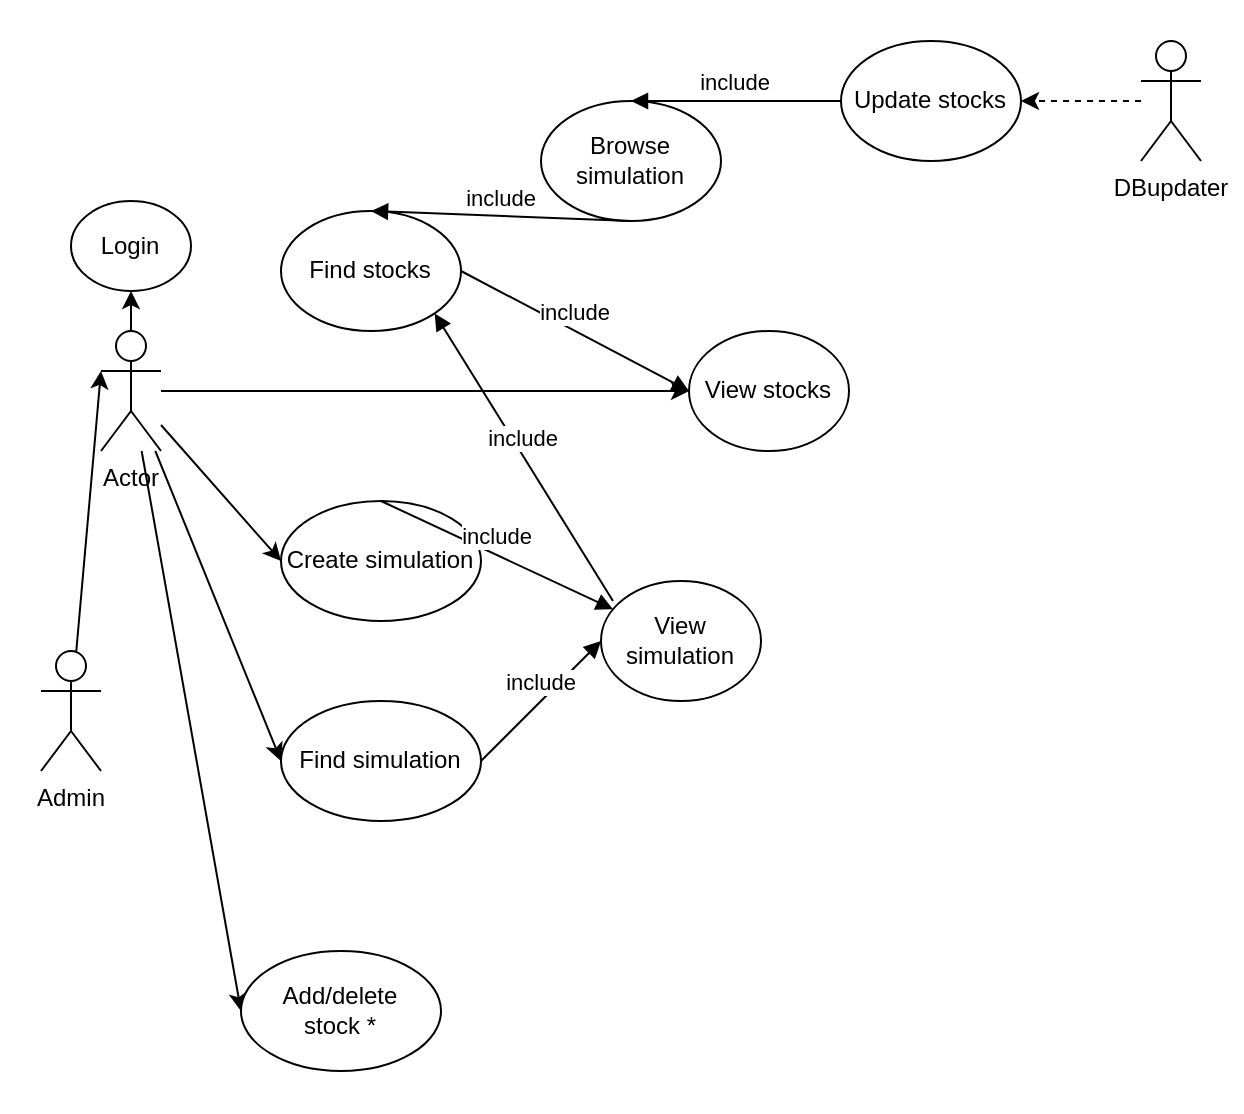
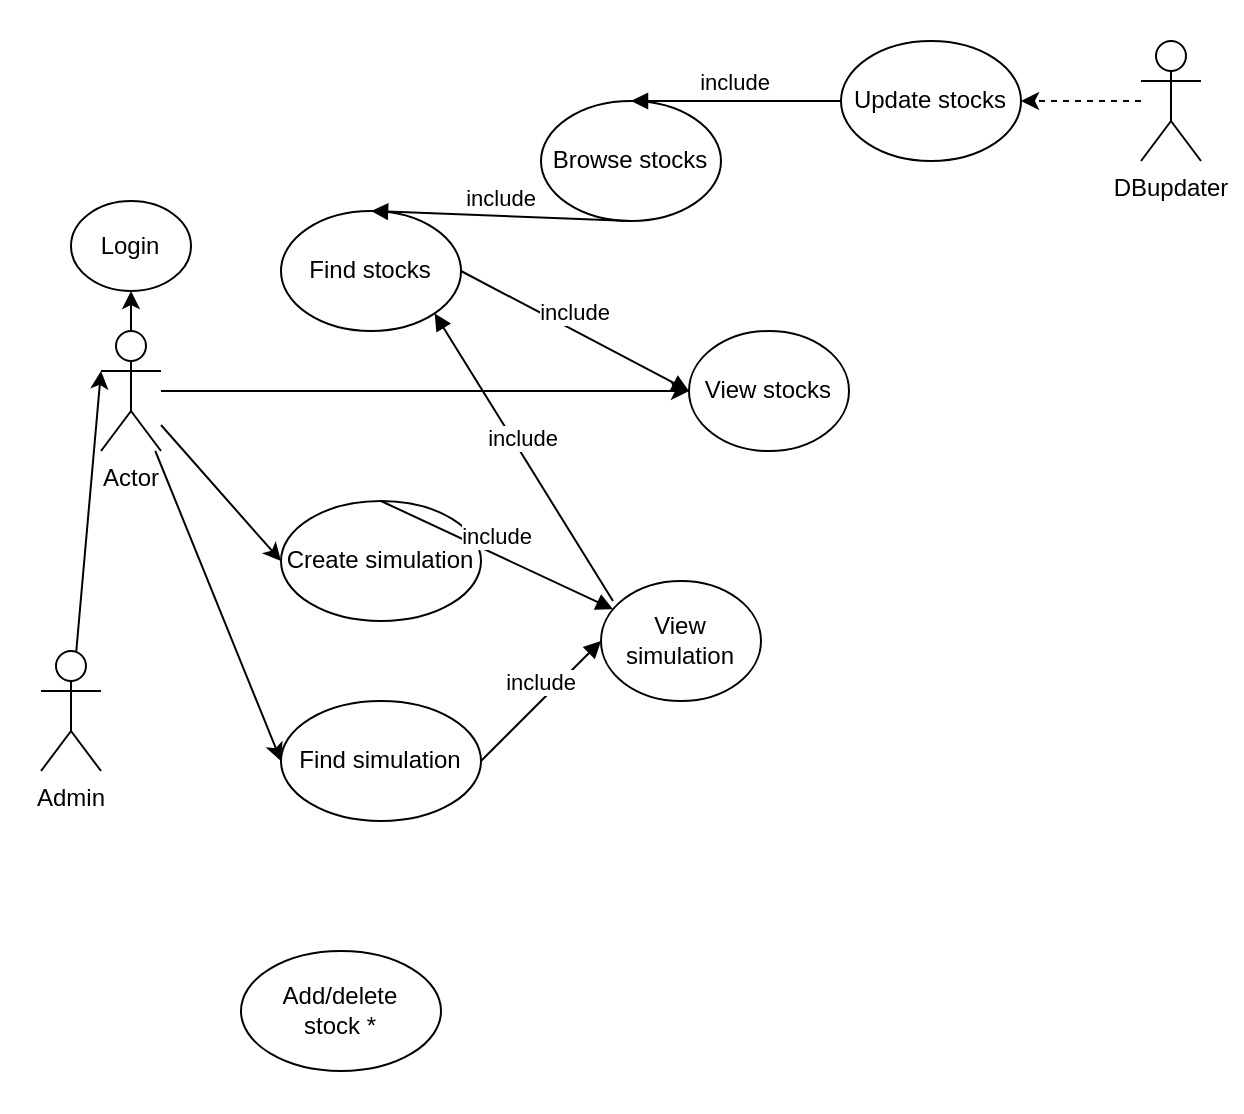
(631, 161) -> (631, 161)
(190, 725) -> none
